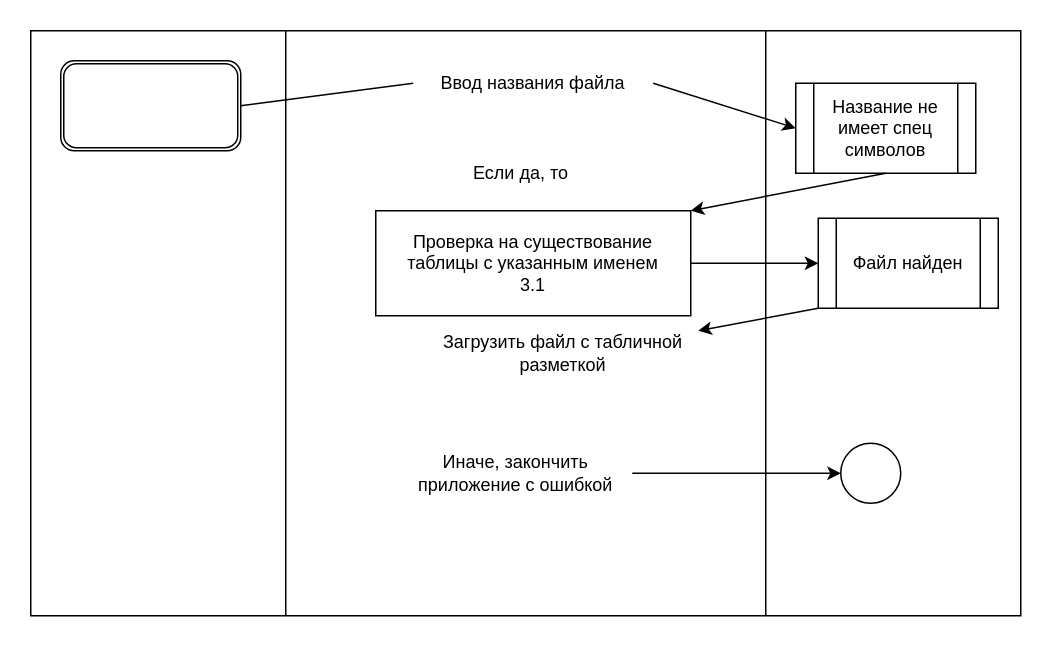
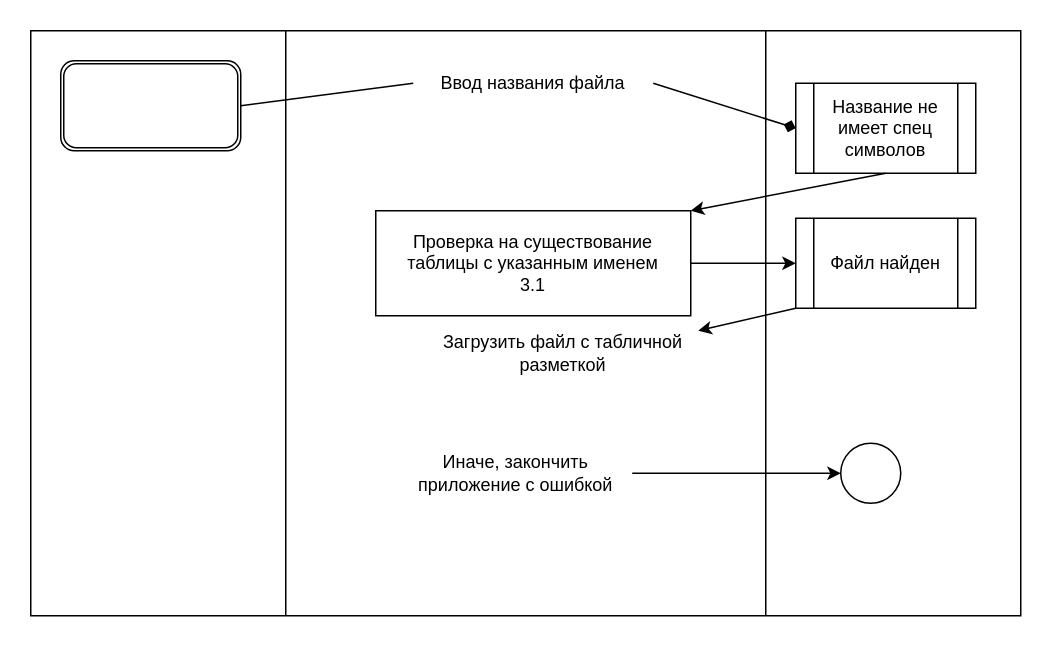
(784, 124) -> (784, 124)
(521, 173) -> none
(908, 263) -> (886, 263)
